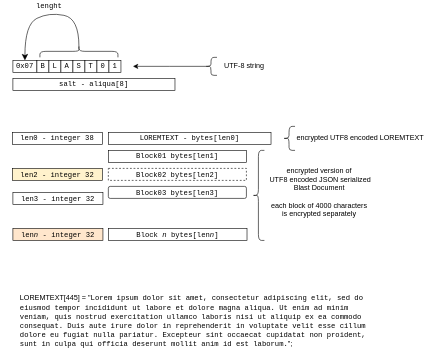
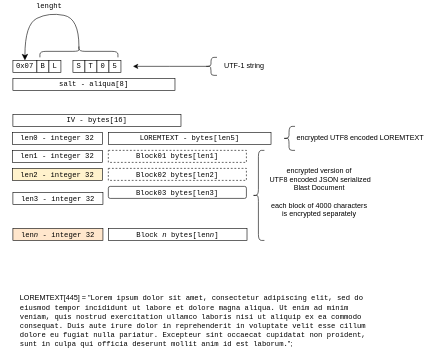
(67, 66) -> none
(115, 66) -> (115, 66)
(244, 66) -> (244, 66)
none -> (97, 120)
(57, 138) -> (57, 138)
(190, 138) -> (190, 138)
none -> (57, 156)
(177, 156) -> (177, 156)
